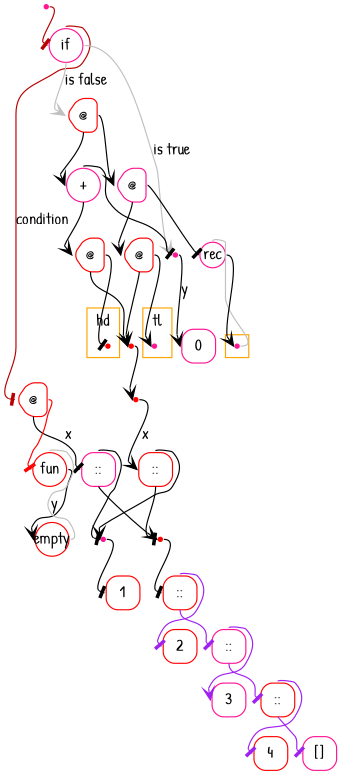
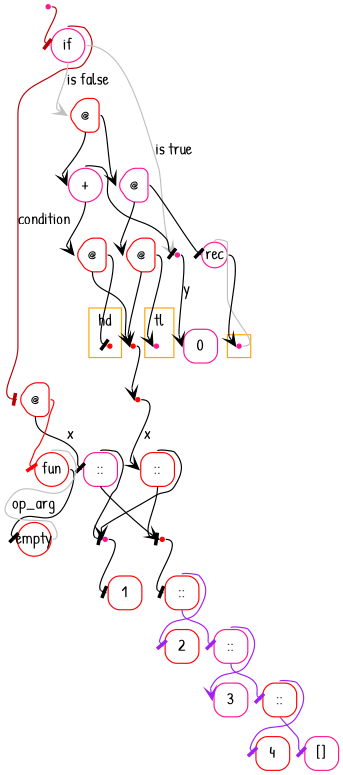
(55, 504) -> (34, 504)
(62, 506) -> (54, 516)
